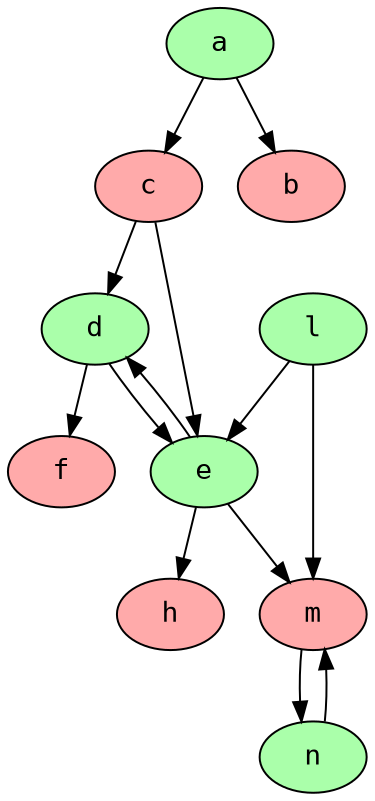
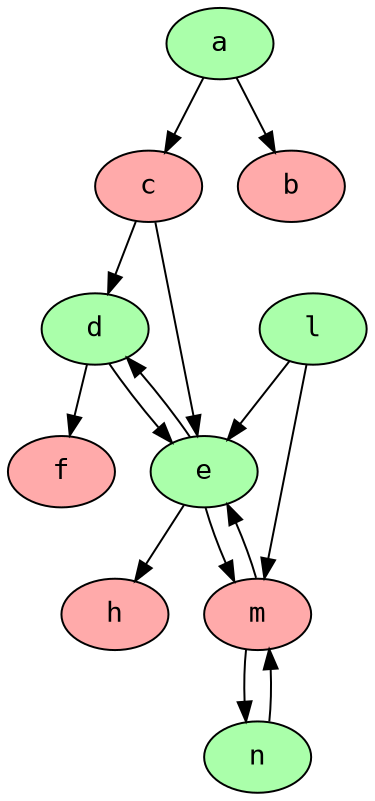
none -> (247, 550)
